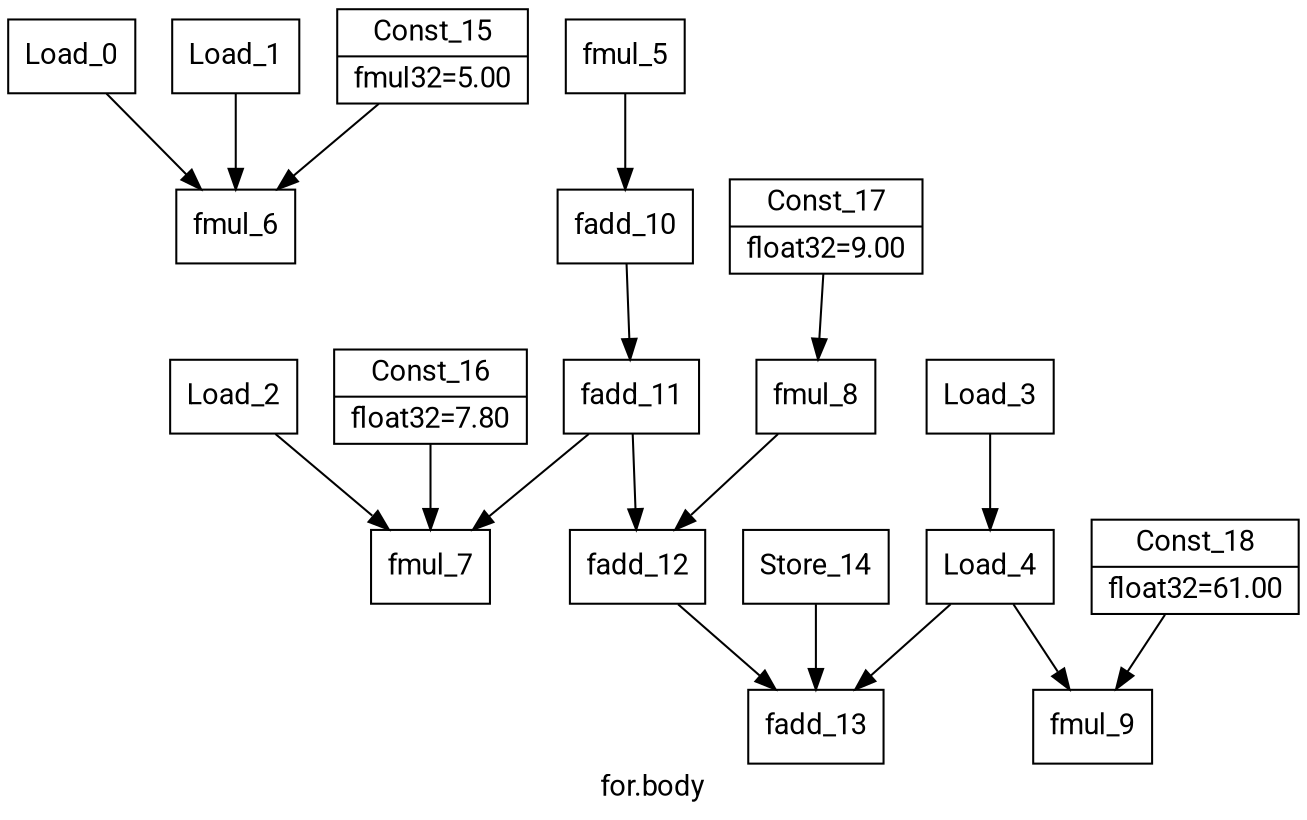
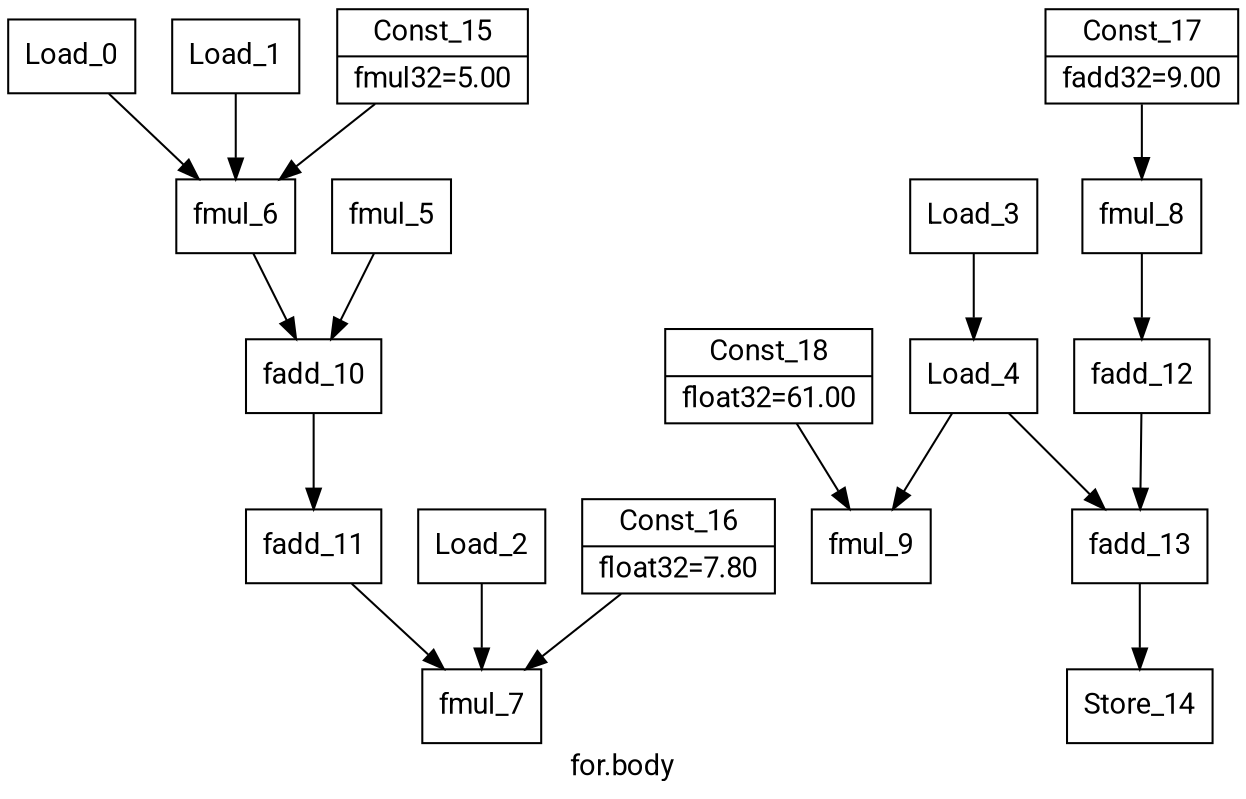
(826, 249) -> (1142, 79)
none -> (270, 287)
(634, 471) -> none
(816, 636) -> (1140, 616)
